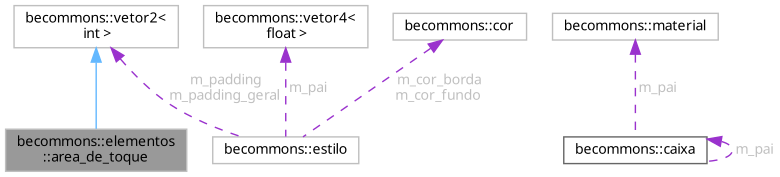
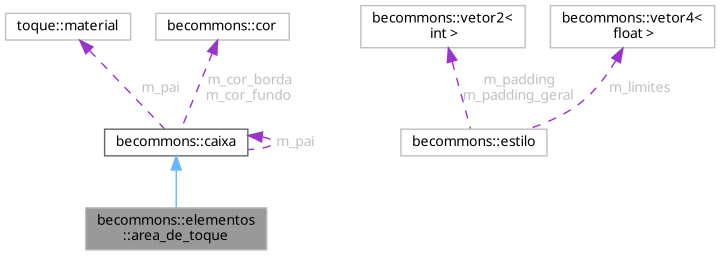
(635, 27) -> (68, 27)
(307, 88) -> (638, 88)
(367, 93) -> (197, 91)
(96, 96) -> (176, 189)
